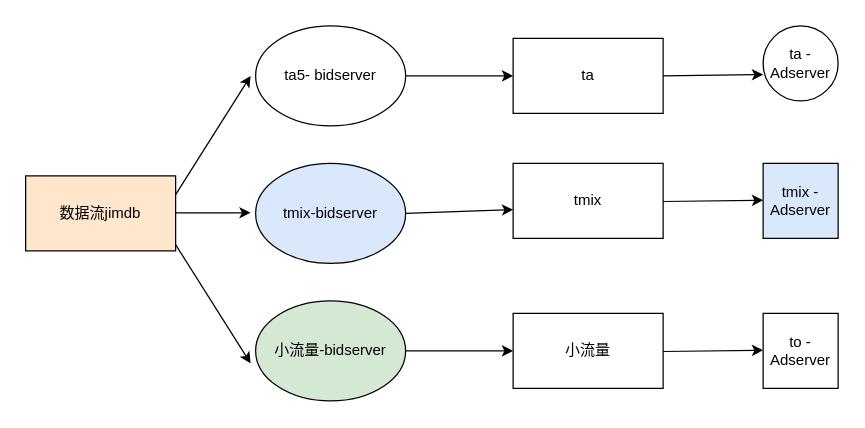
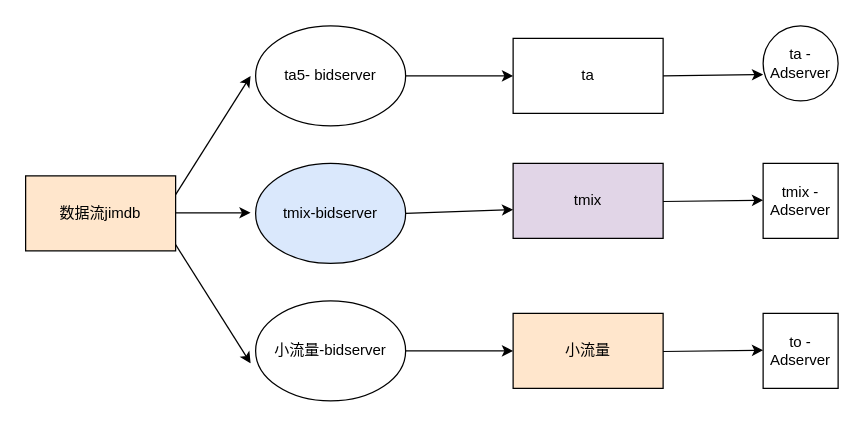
(588, 201) -> (588, 201)
(801, 201) -> (801, 201)
(331, 351) -> (331, 351)
(588, 351) -> (588, 351)
